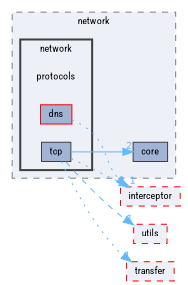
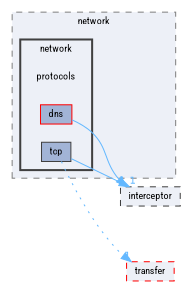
(101, 145) -> (101, 145)
(150, 152) -> none
(98, 172) -> (98, 172)
(150, 196) -> (150, 196)
(150, 234) -> none
